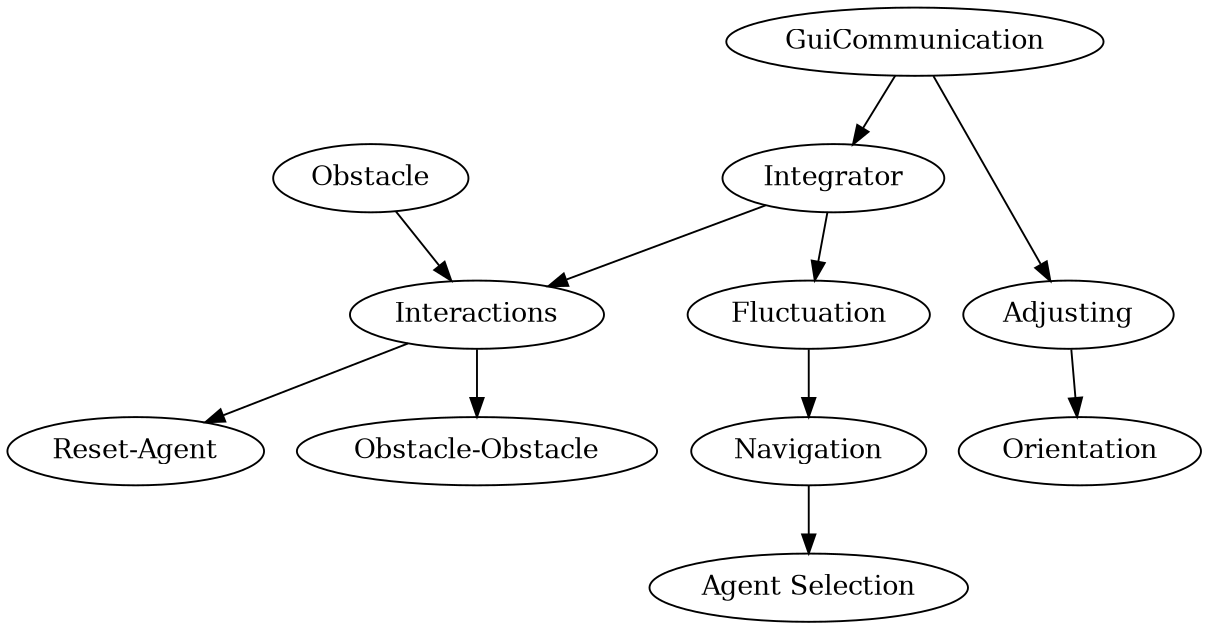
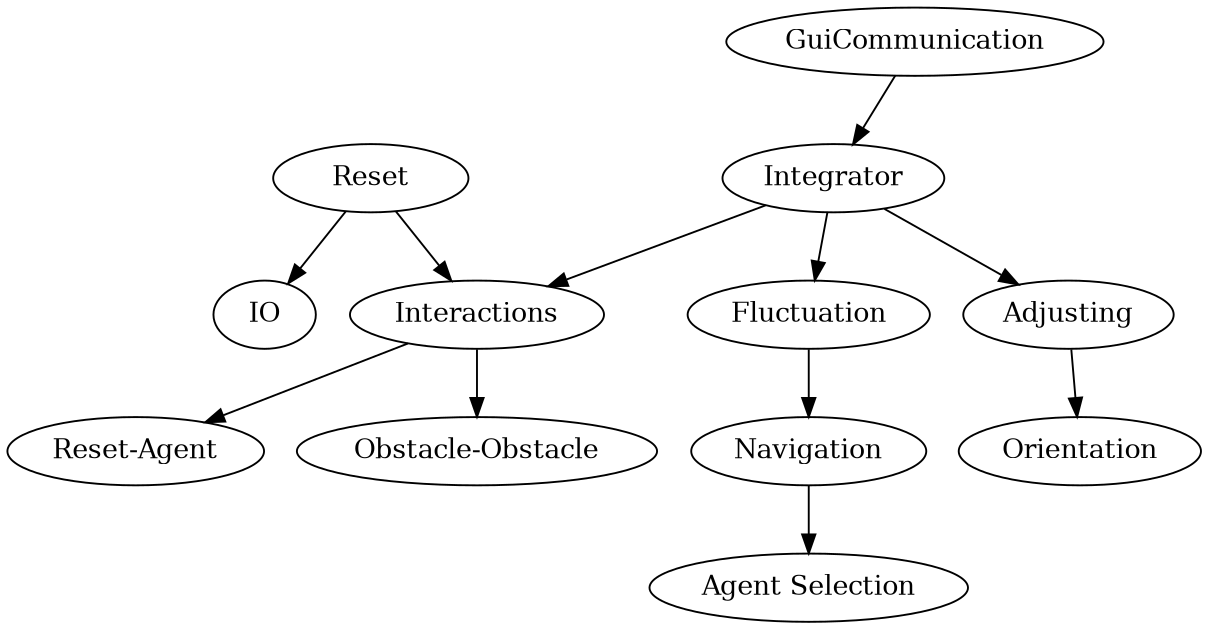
(987, 170) -> (943, 242)
(371, 178) -> (371, 178)
none -> (265, 315)
